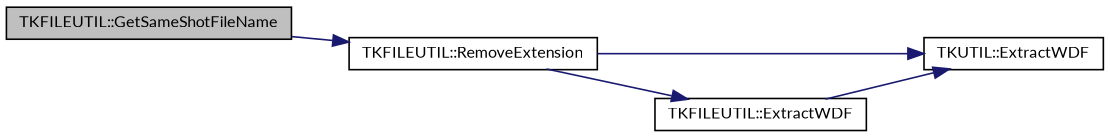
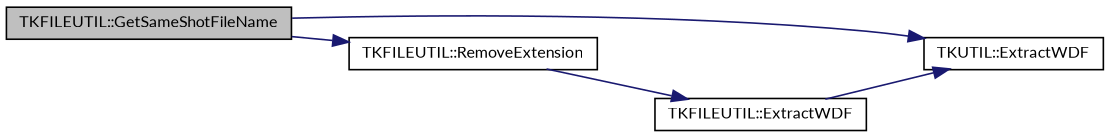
(753, 54) -> (600, 17)
